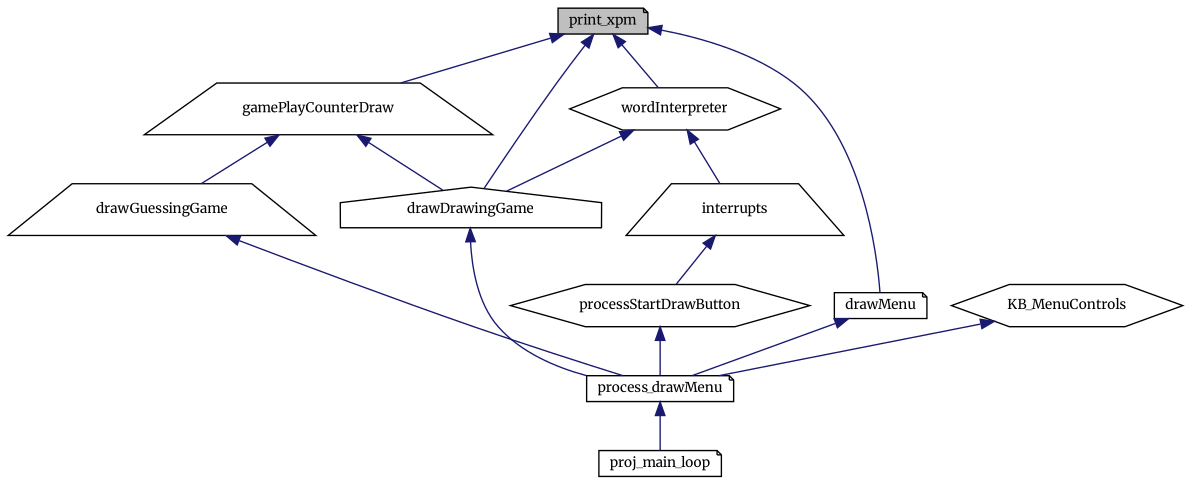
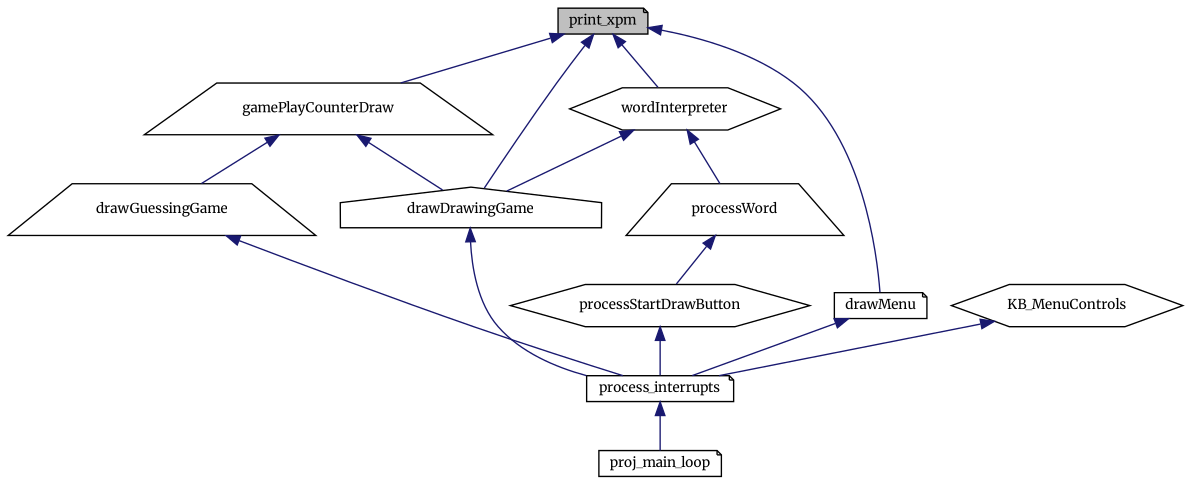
(735, 210) -> (735, 210)
(660, 389) -> (660, 389)
